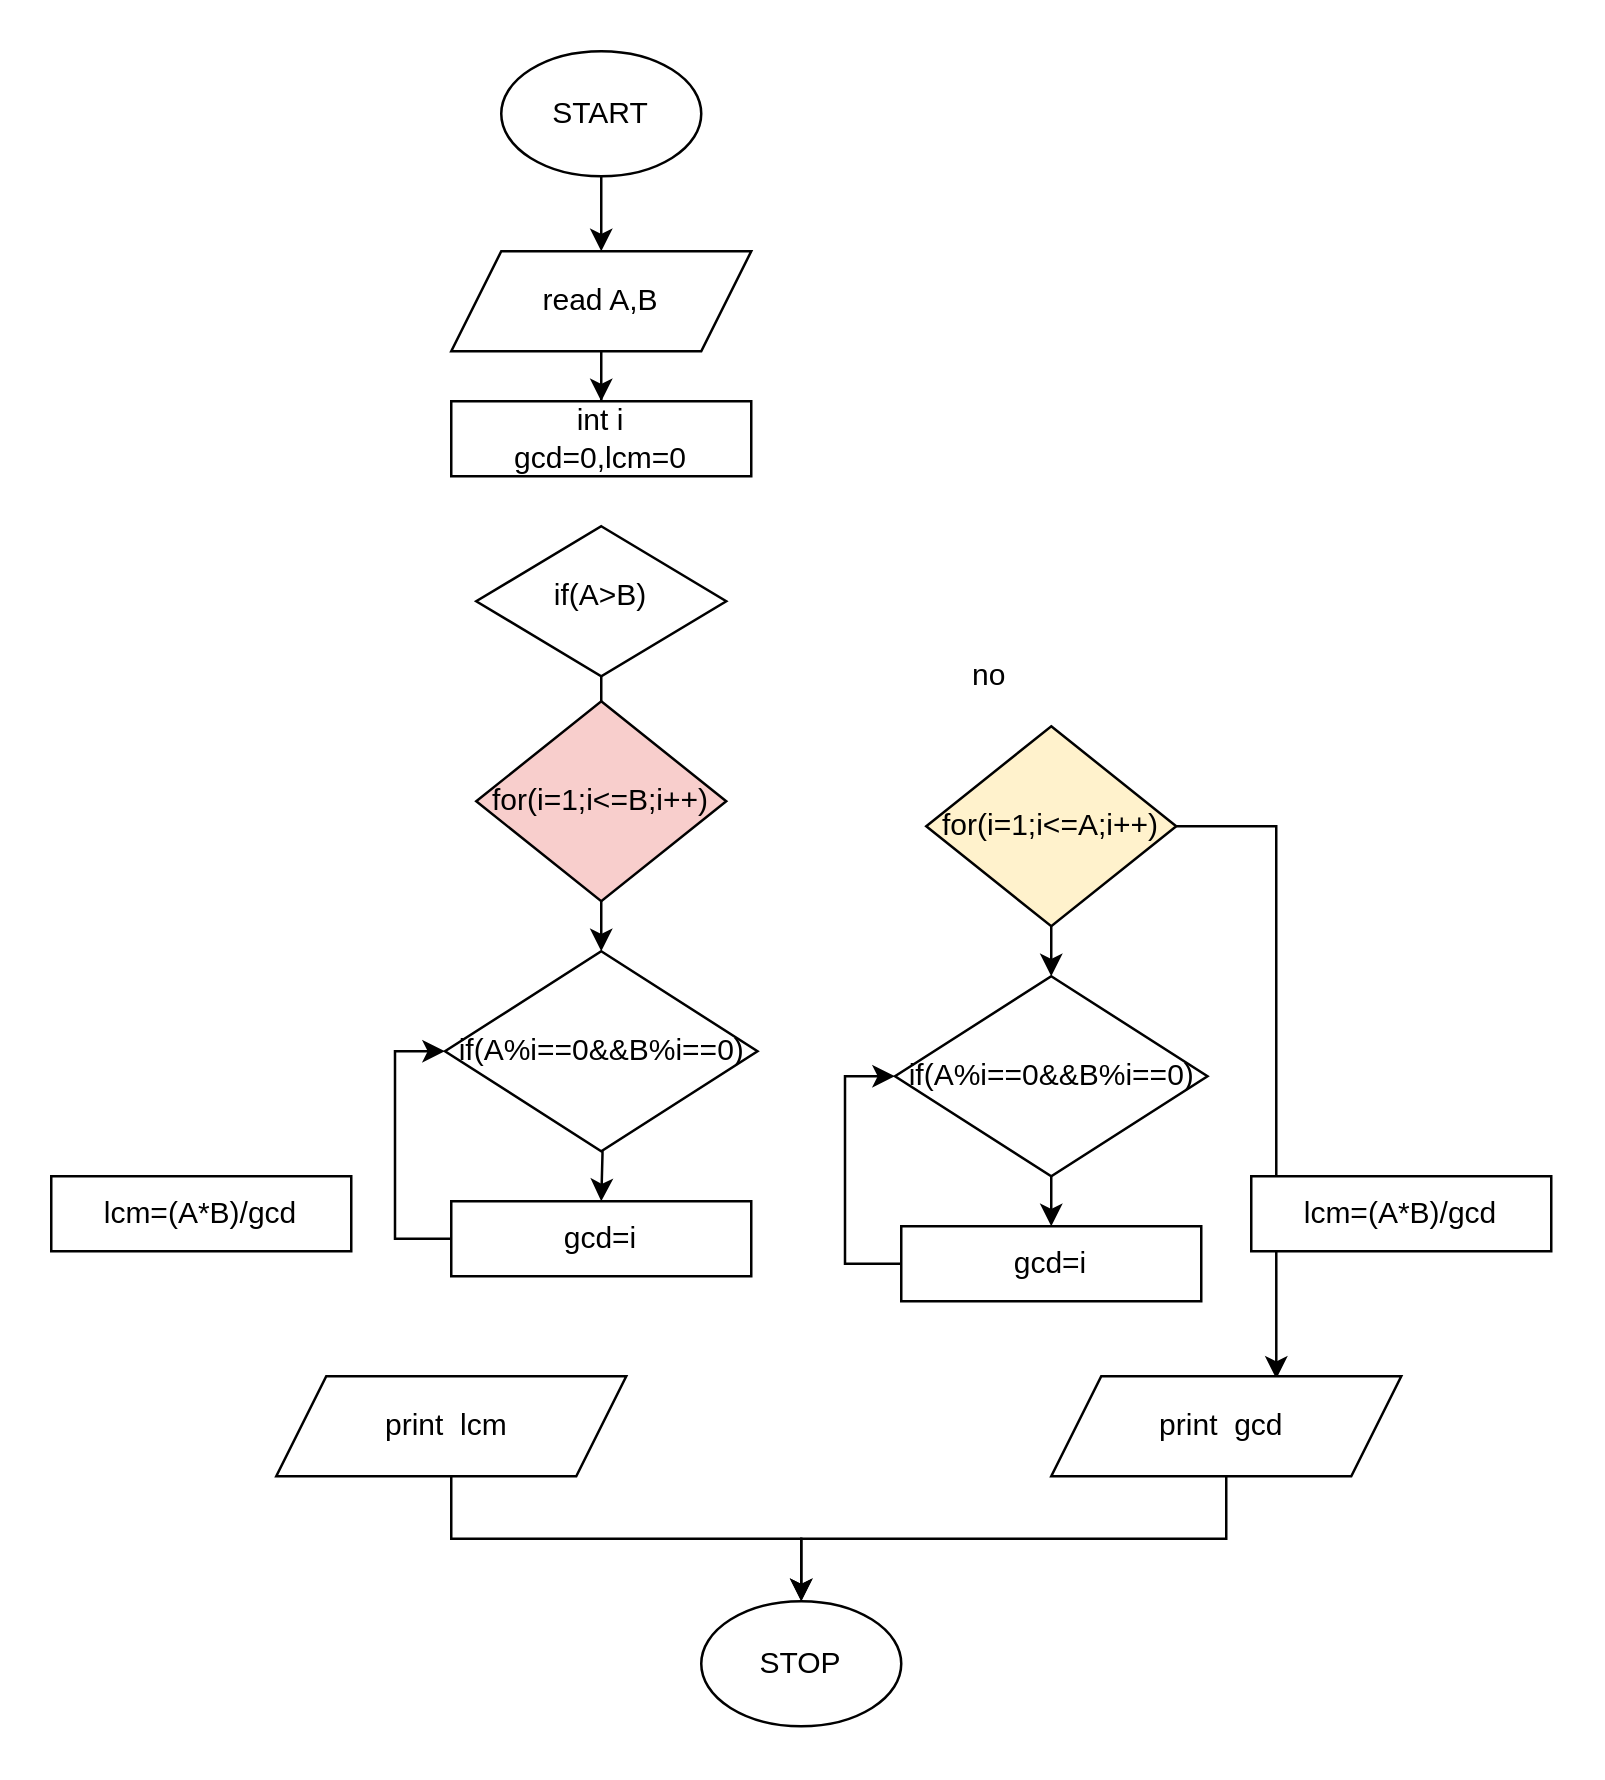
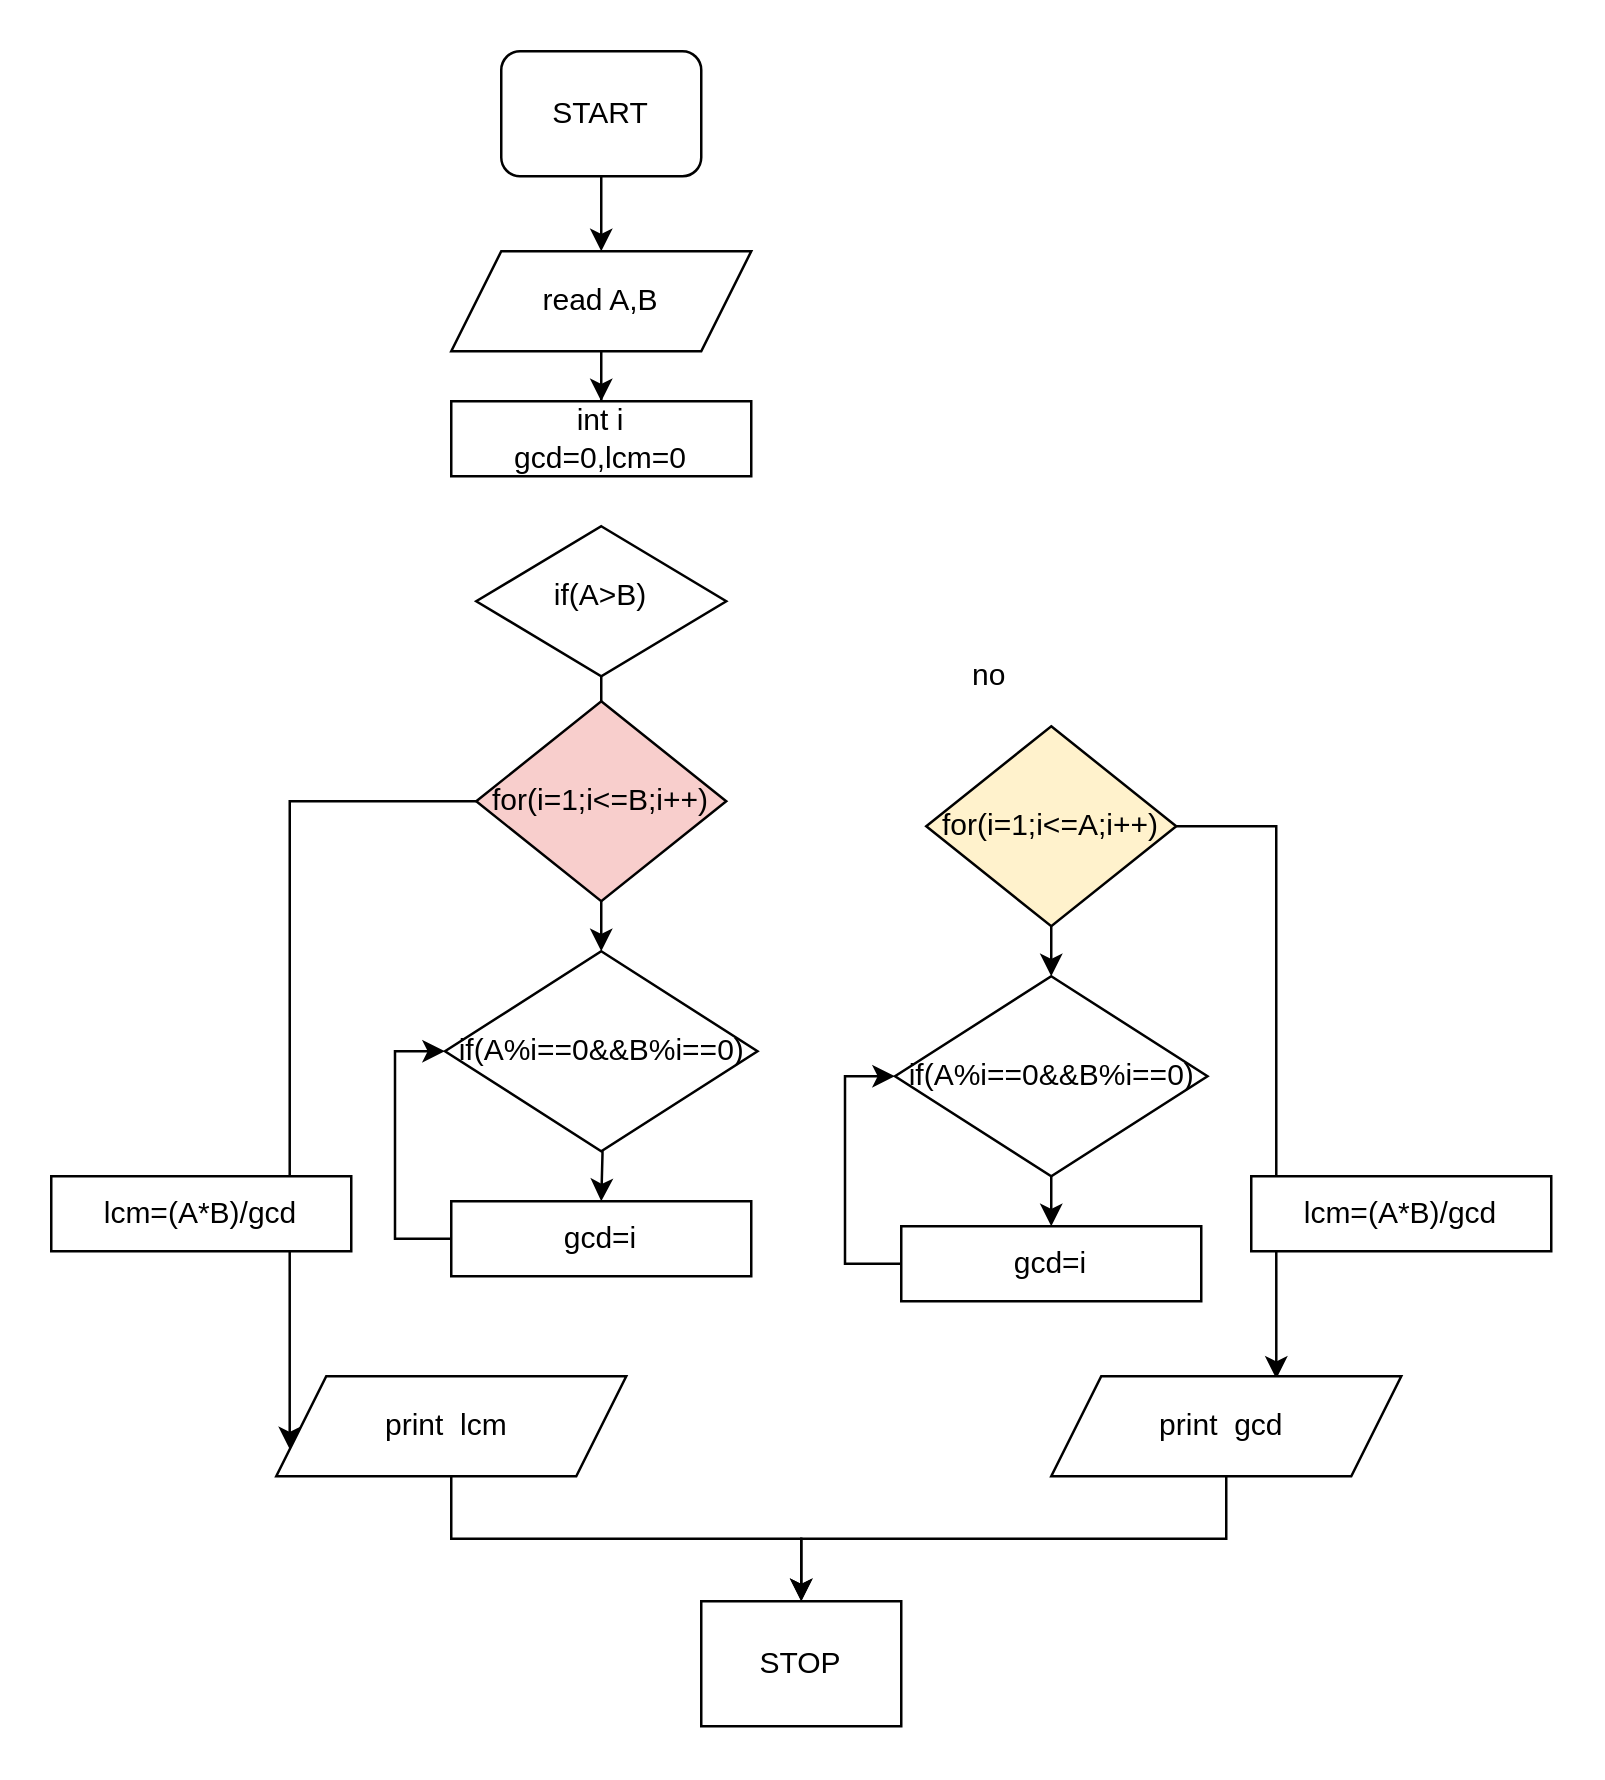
(601, 114) -> (601, 114)
none -> (290, 895)
(801, 1664) -> (801, 1664)
